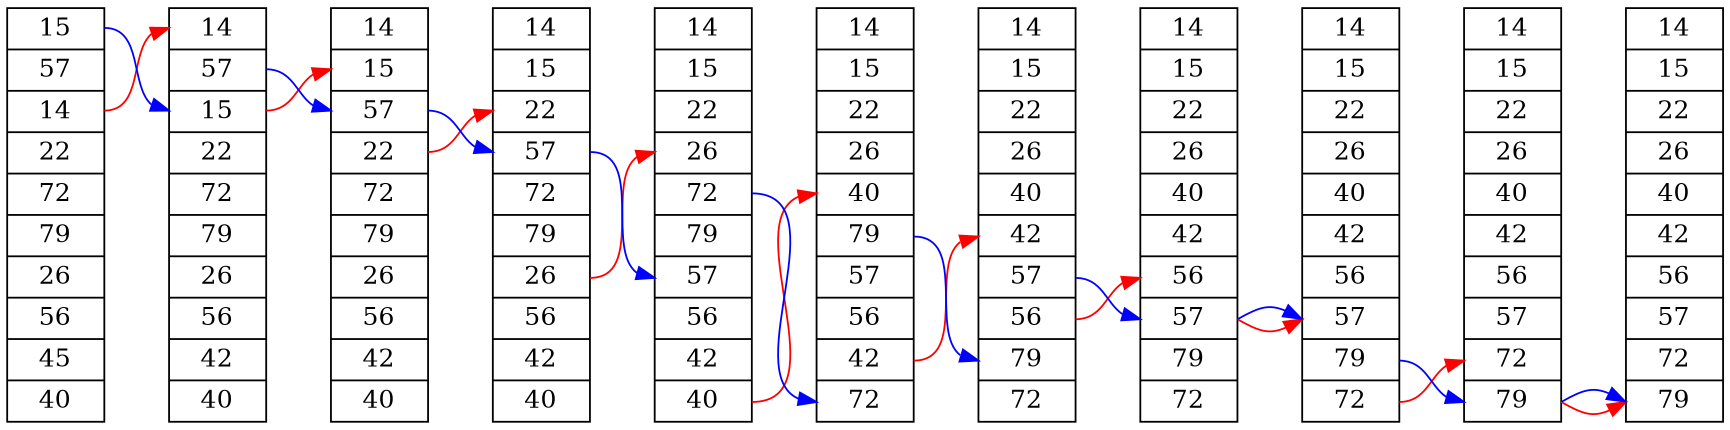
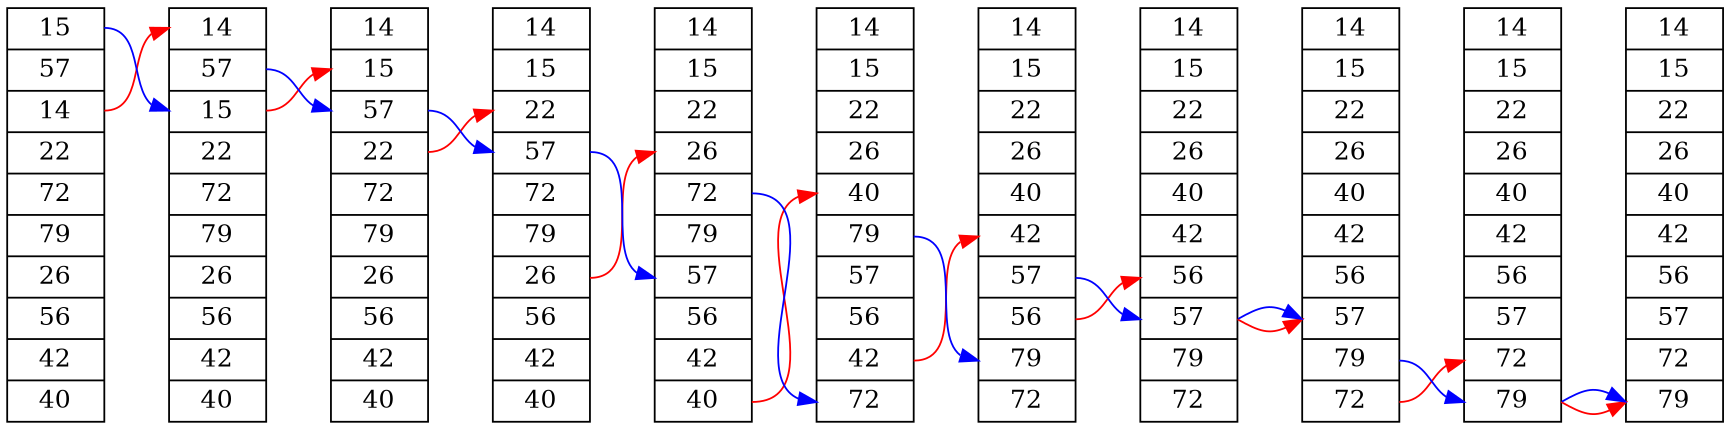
(56, 359) -> (56, 359)
